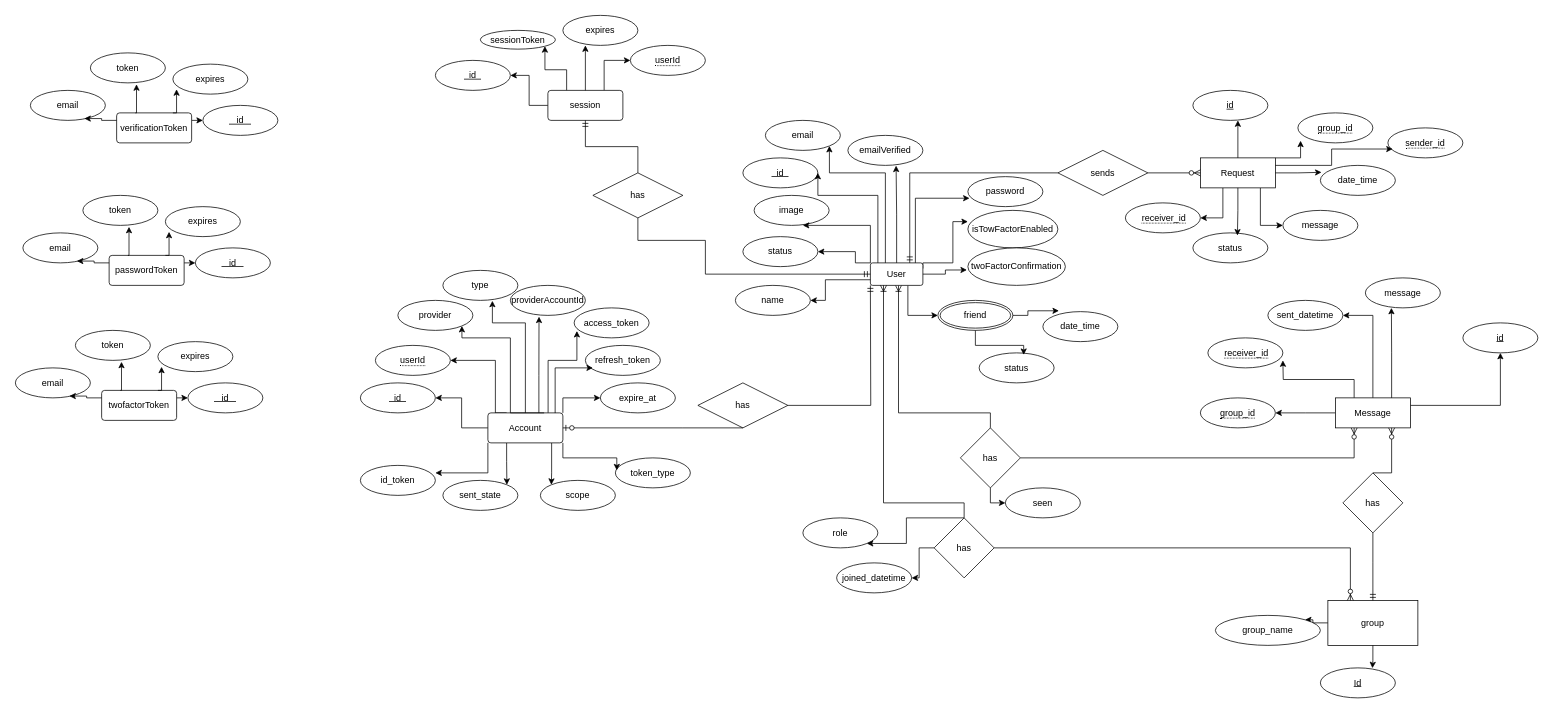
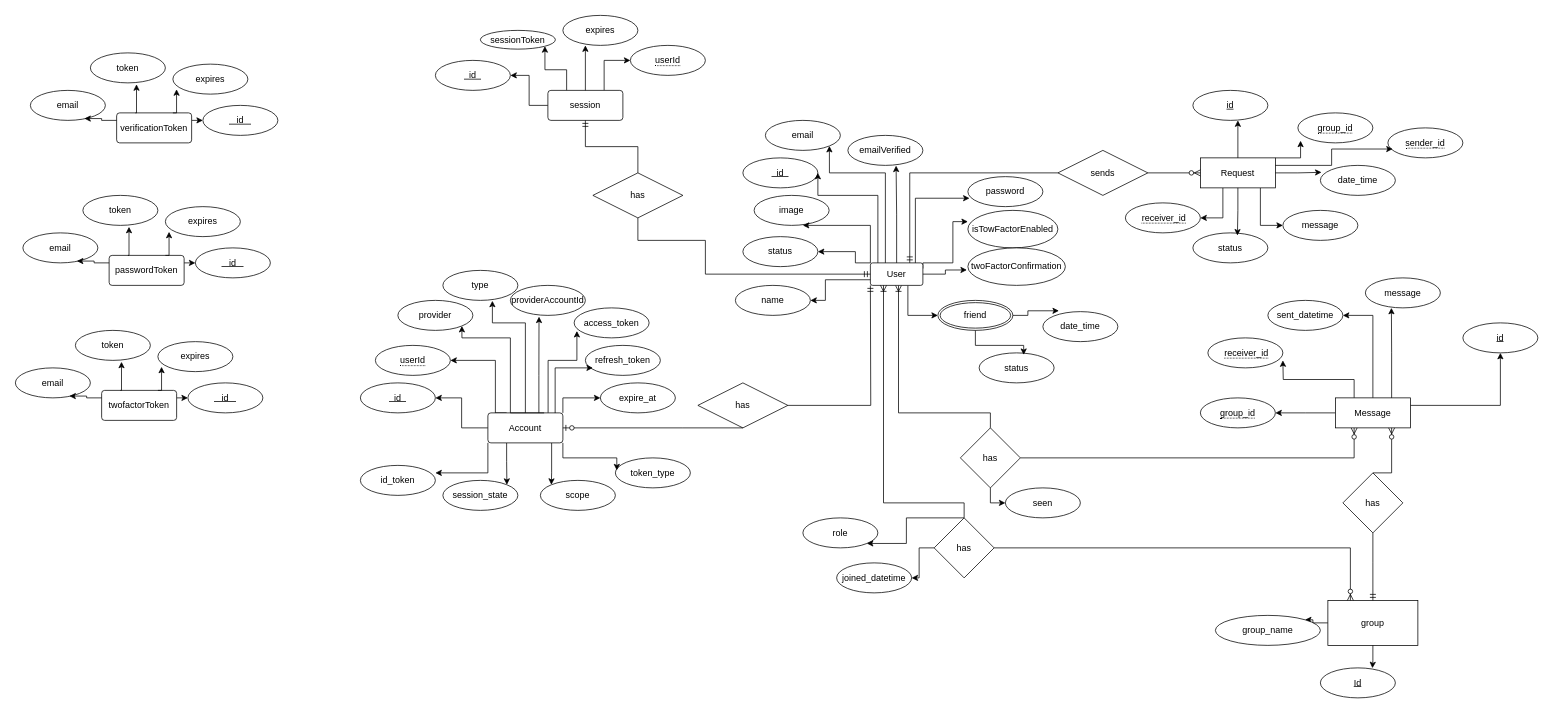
(480, 495) -> (480, 495)
